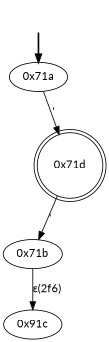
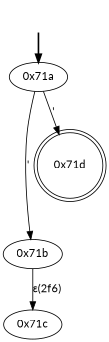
(50, 214) -> (26, 161)
(33, 325) -> (33, 325)
